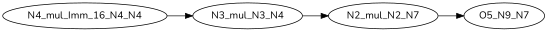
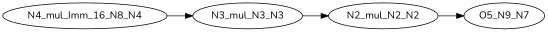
(85, 16) -> (85, 16)
(248, 16) -> (248, 16)
(383, 16) -> (383, 16)
